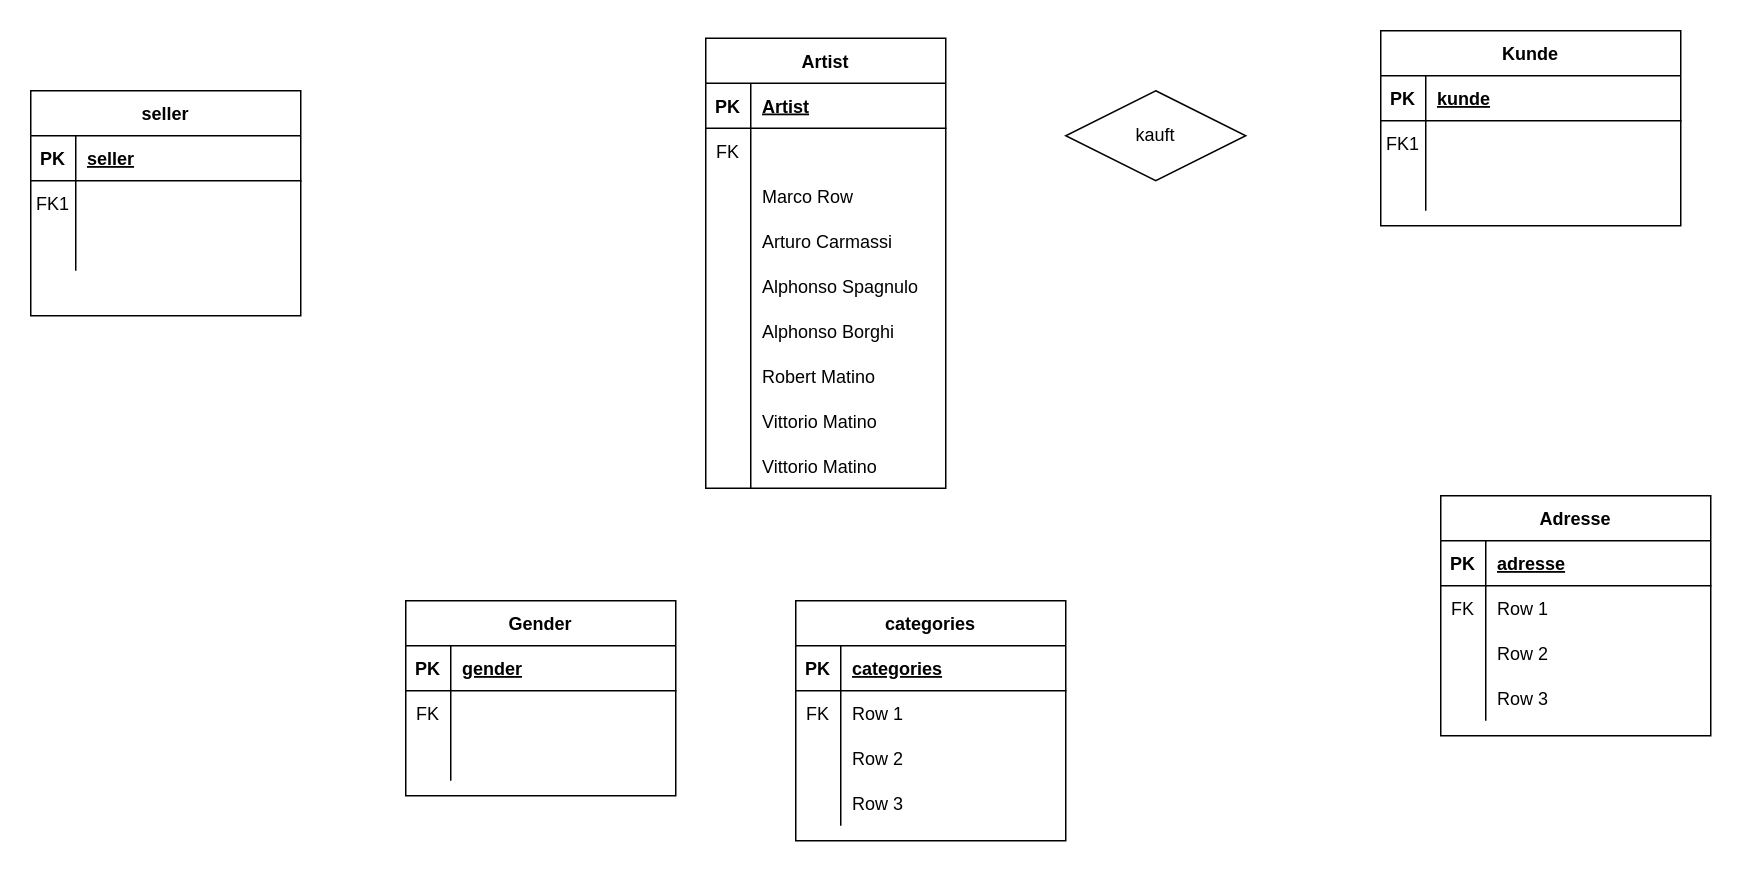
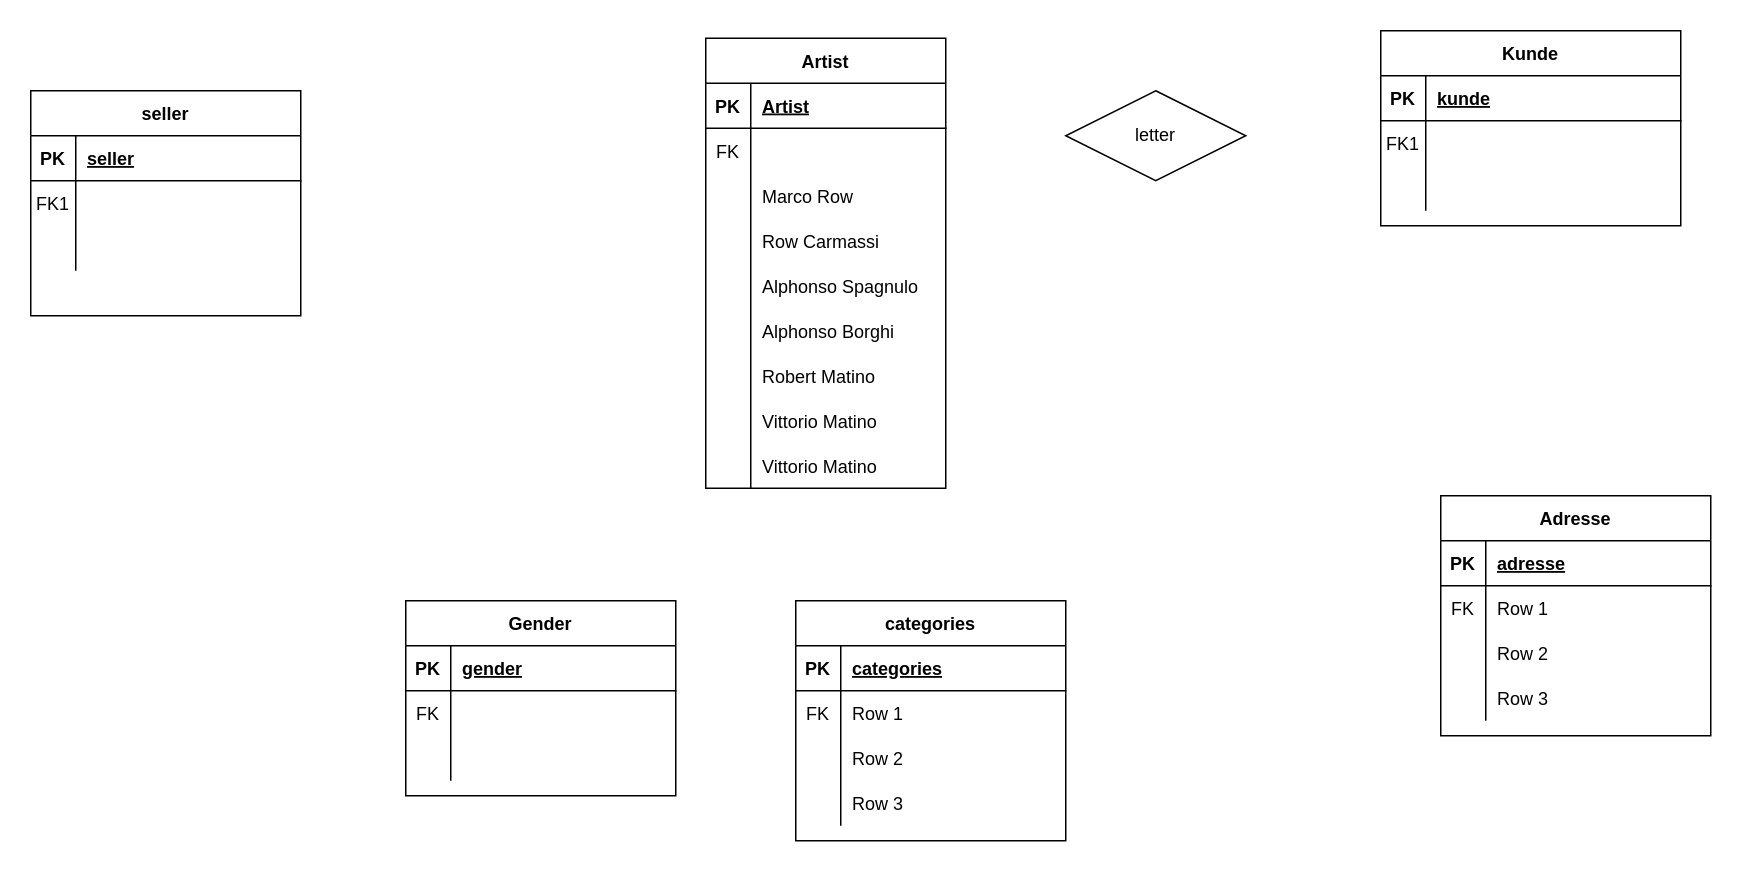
(1156, 136) -> (1156, 136)
(833, 242) -> (818, 242)
